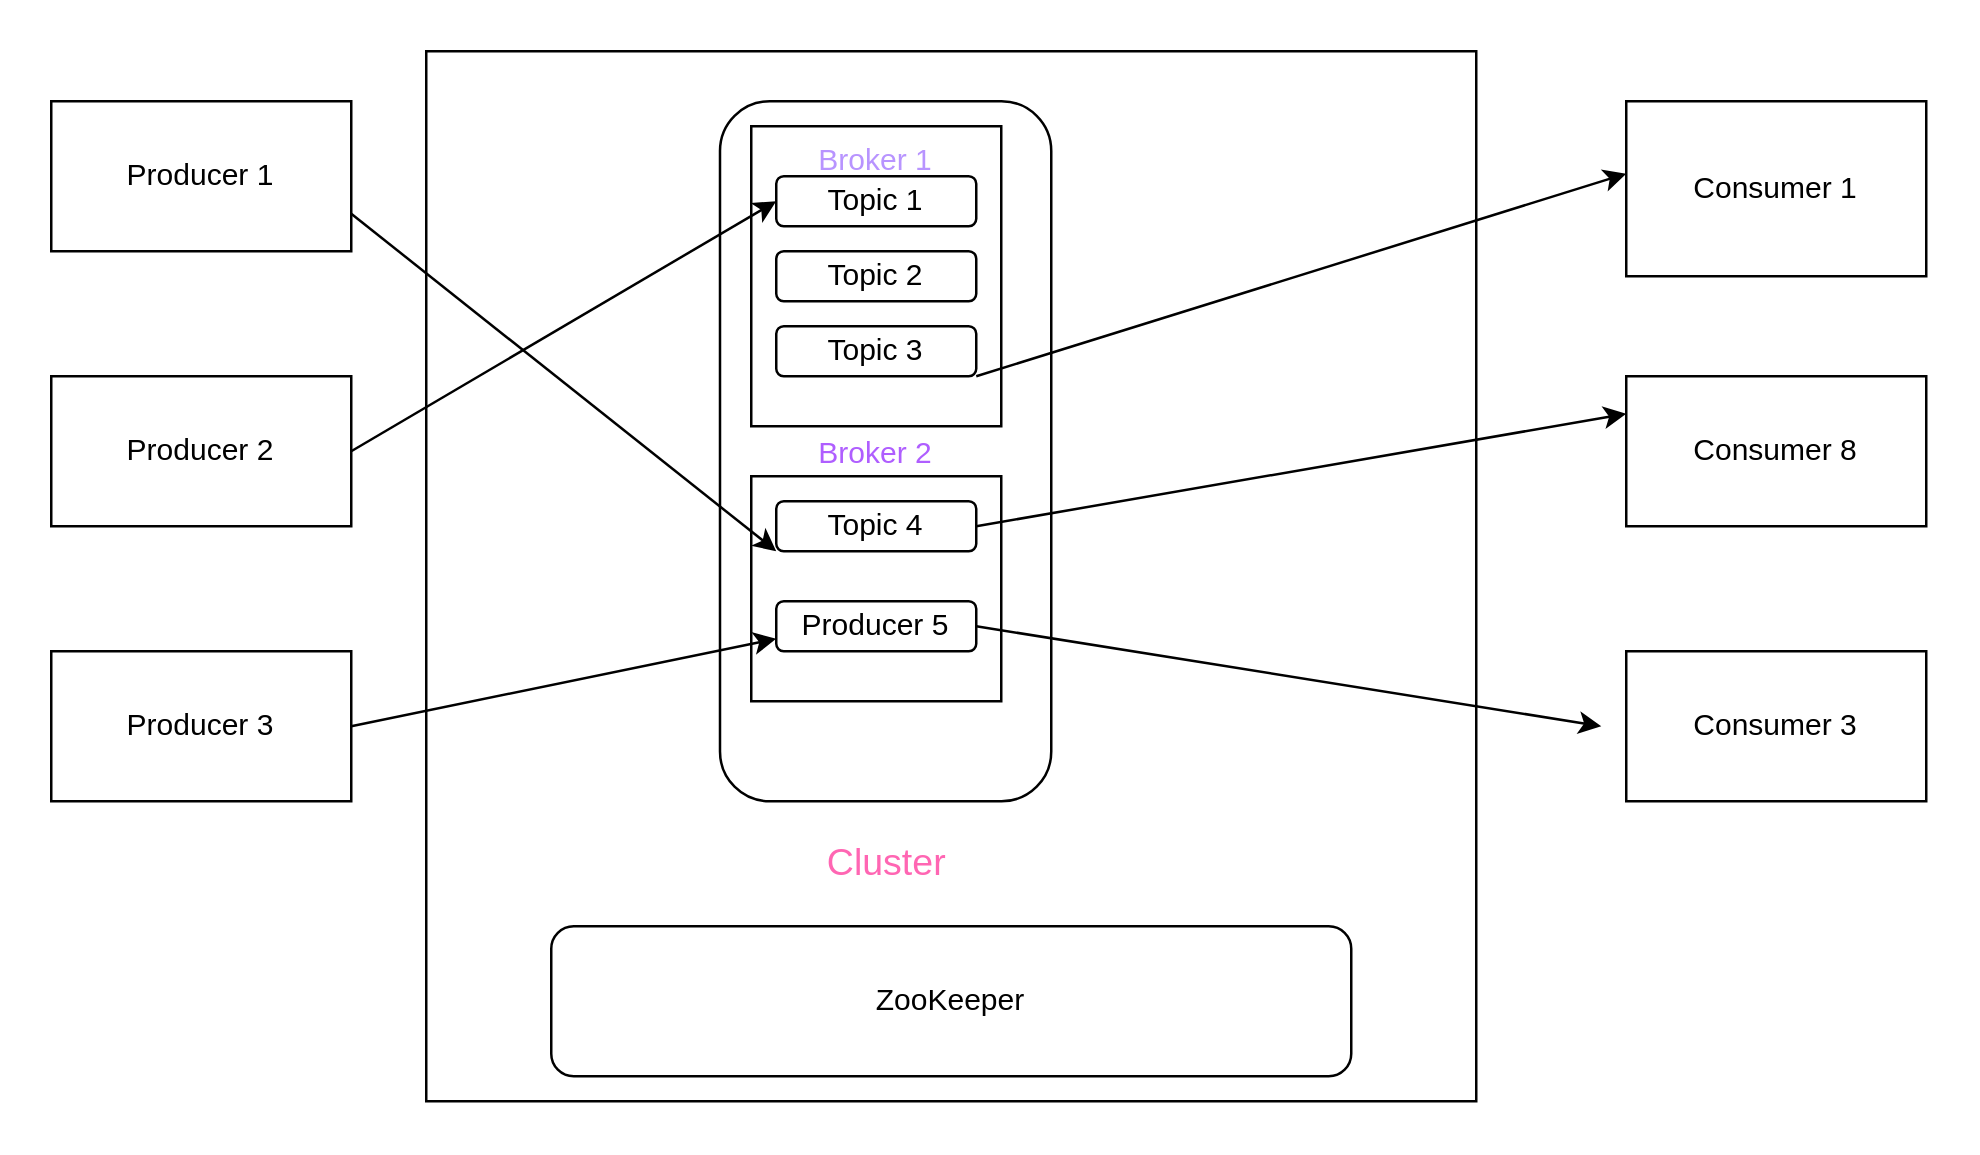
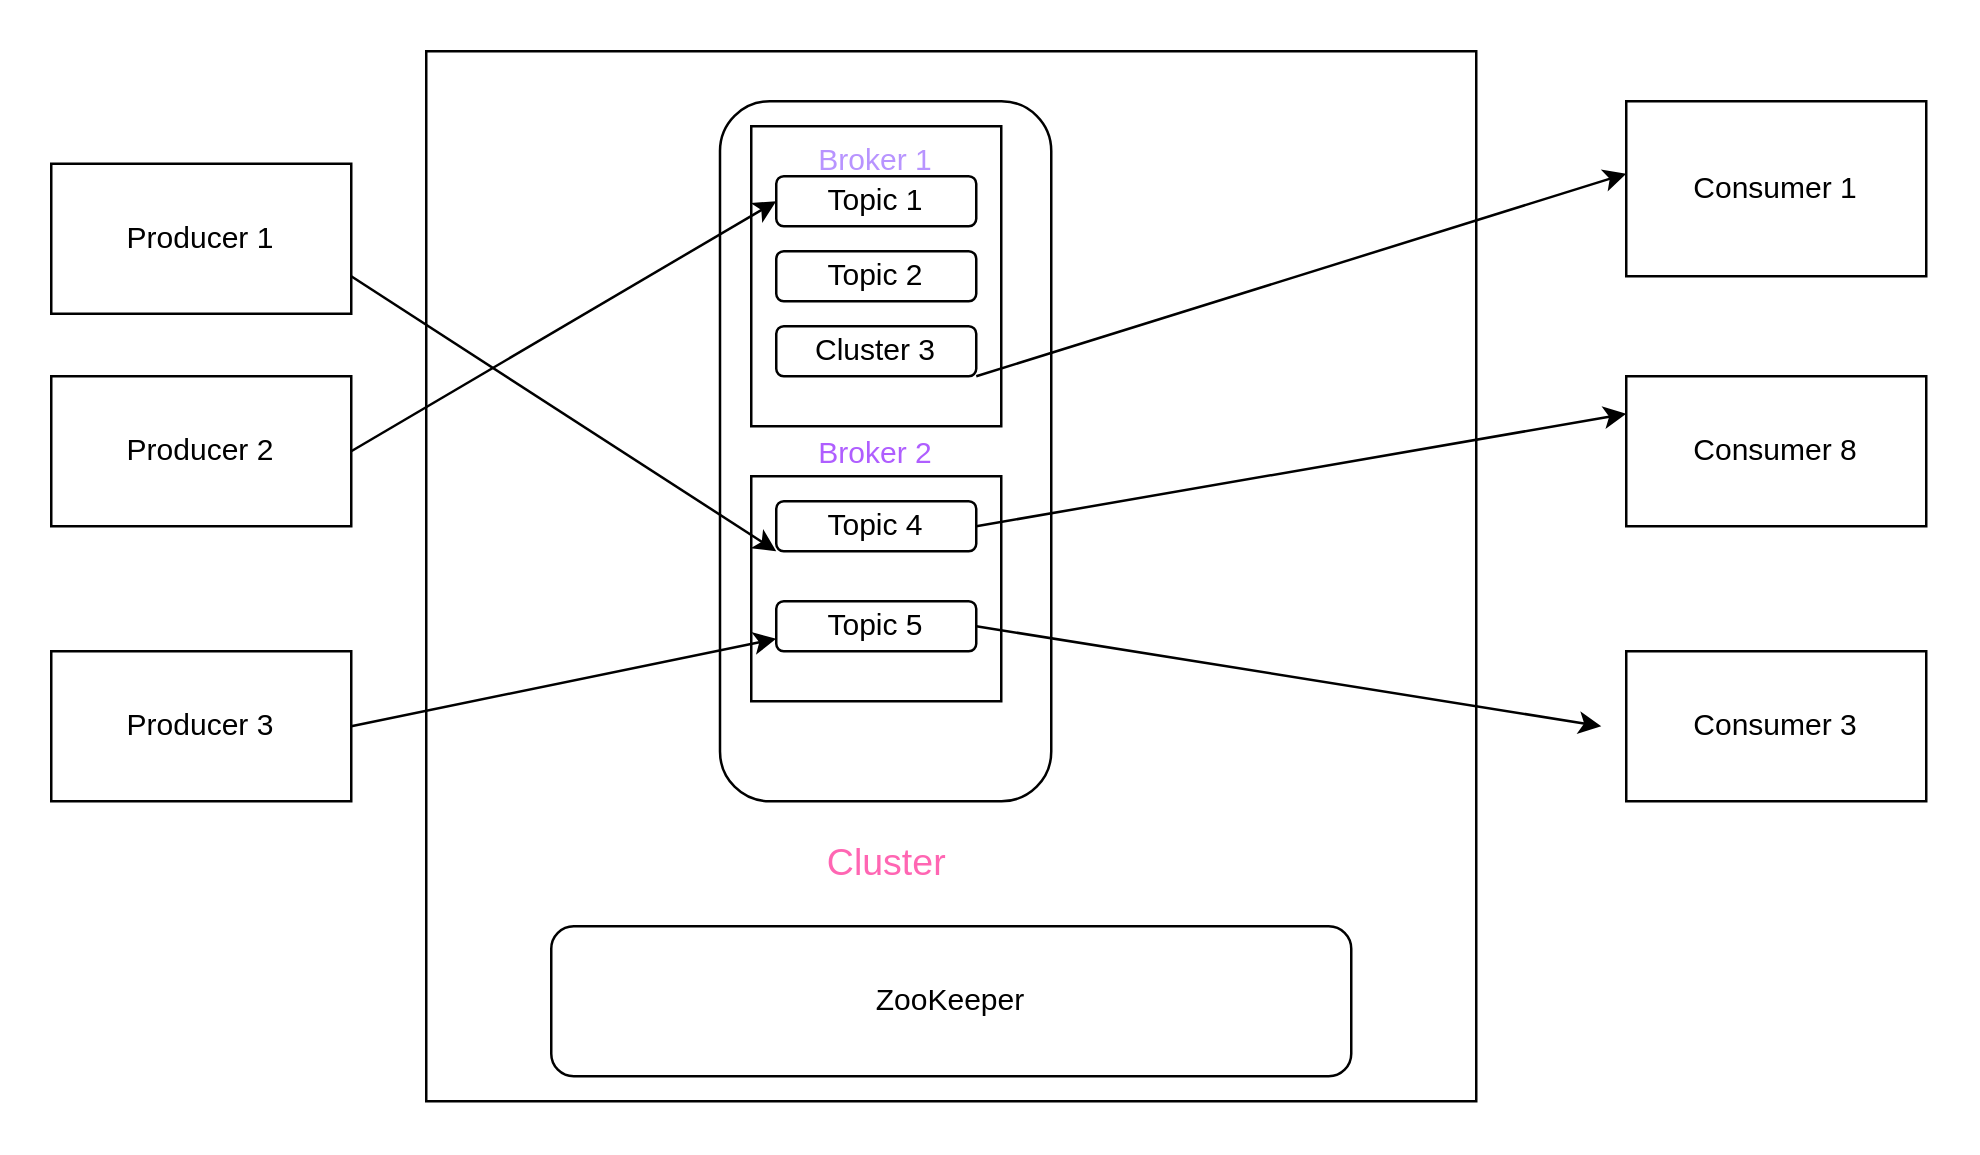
(201, 176) -> (201, 239)
(876, 351) -> (876, 351)
(876, 626) -> (876, 626)
